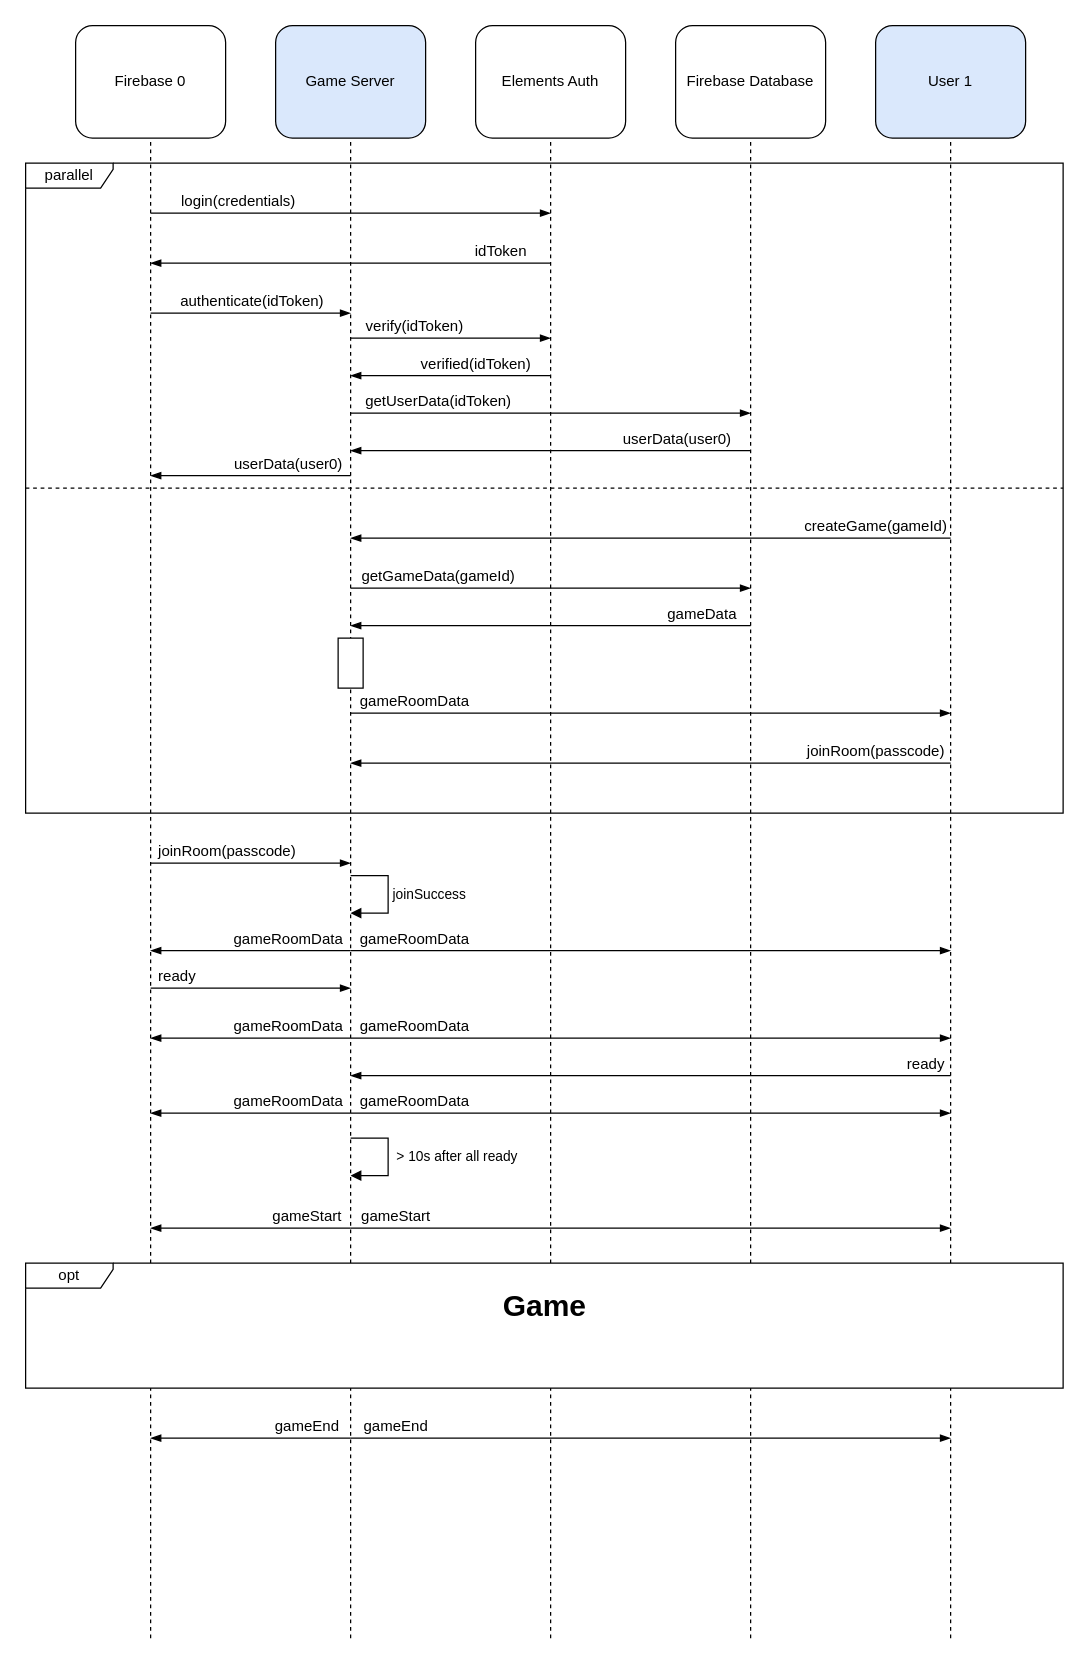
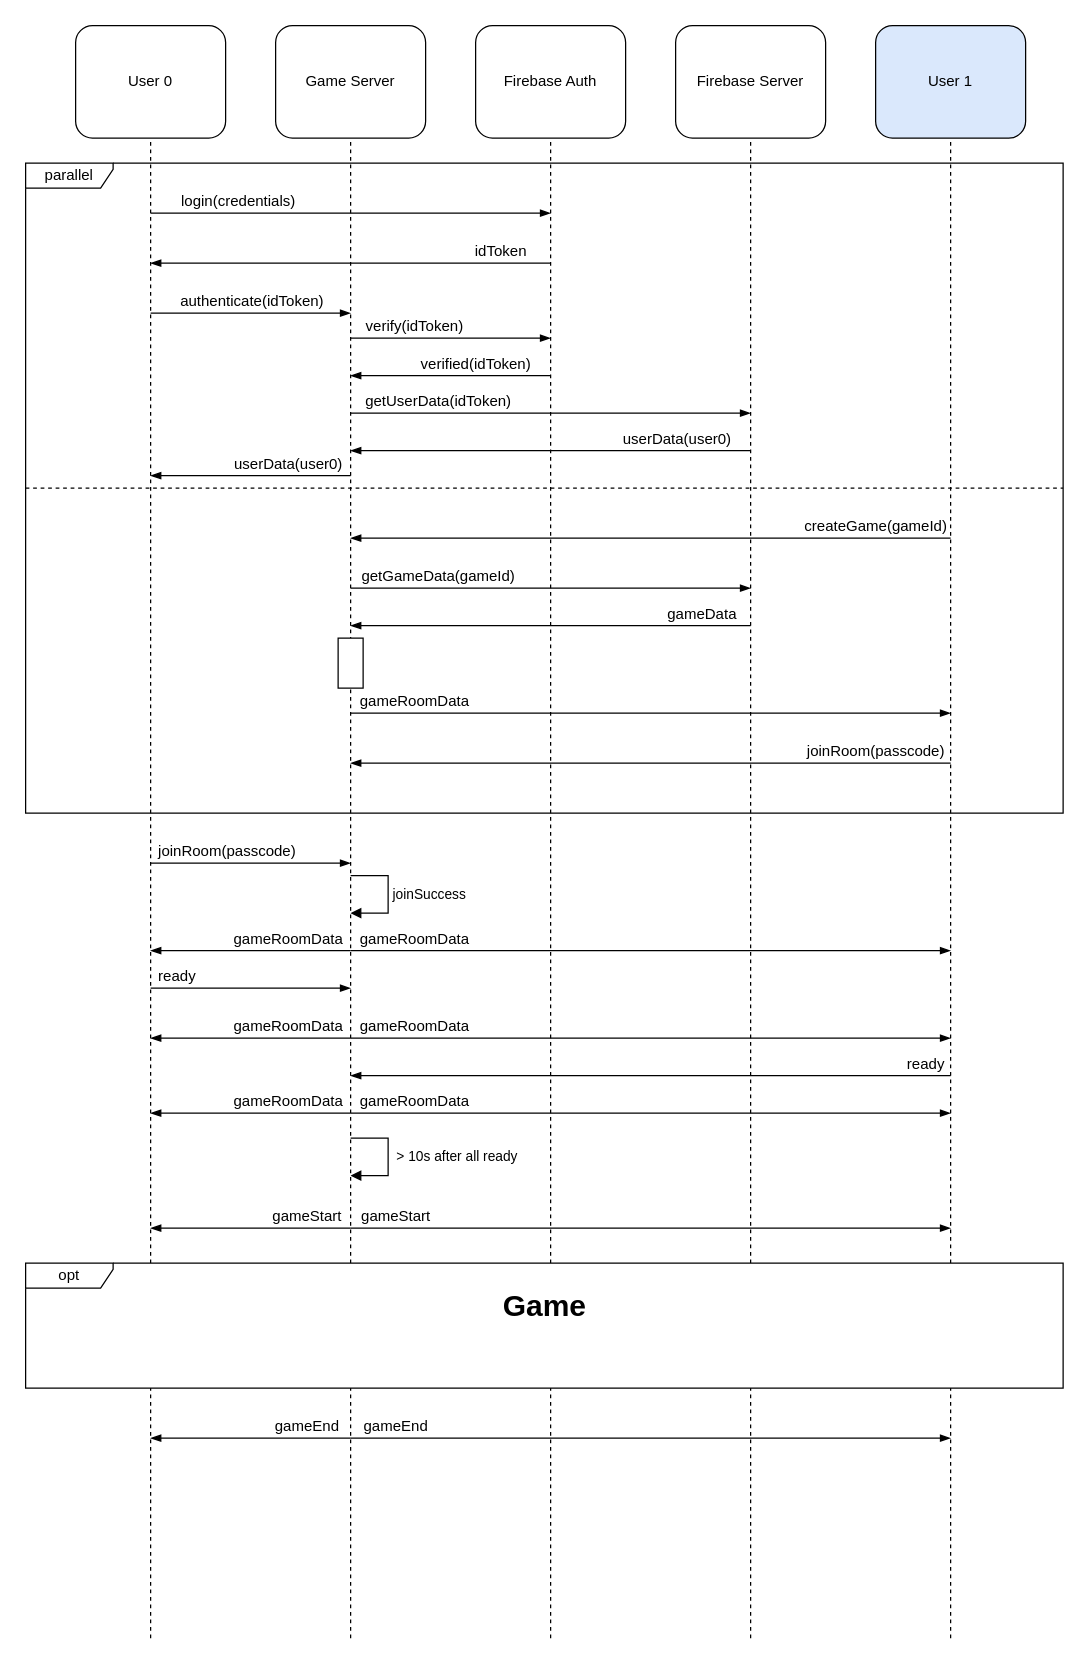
(151, 82) -> (151, 82)
(351, 82) -> (351, 82)
(551, 82) -> (551, 82)
(751, 82) -> (751, 82)
